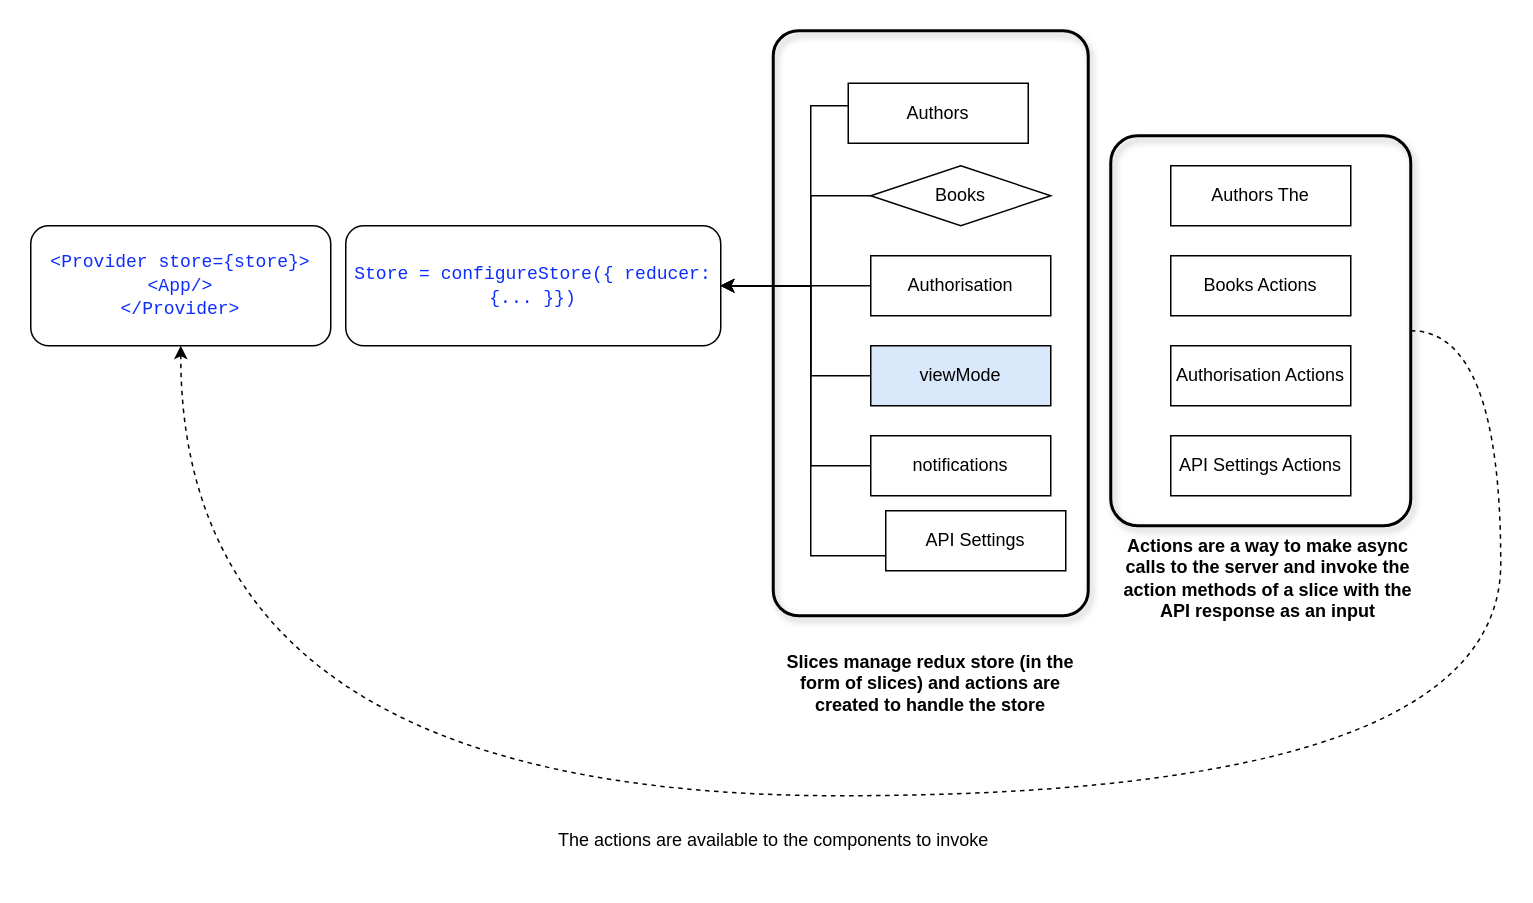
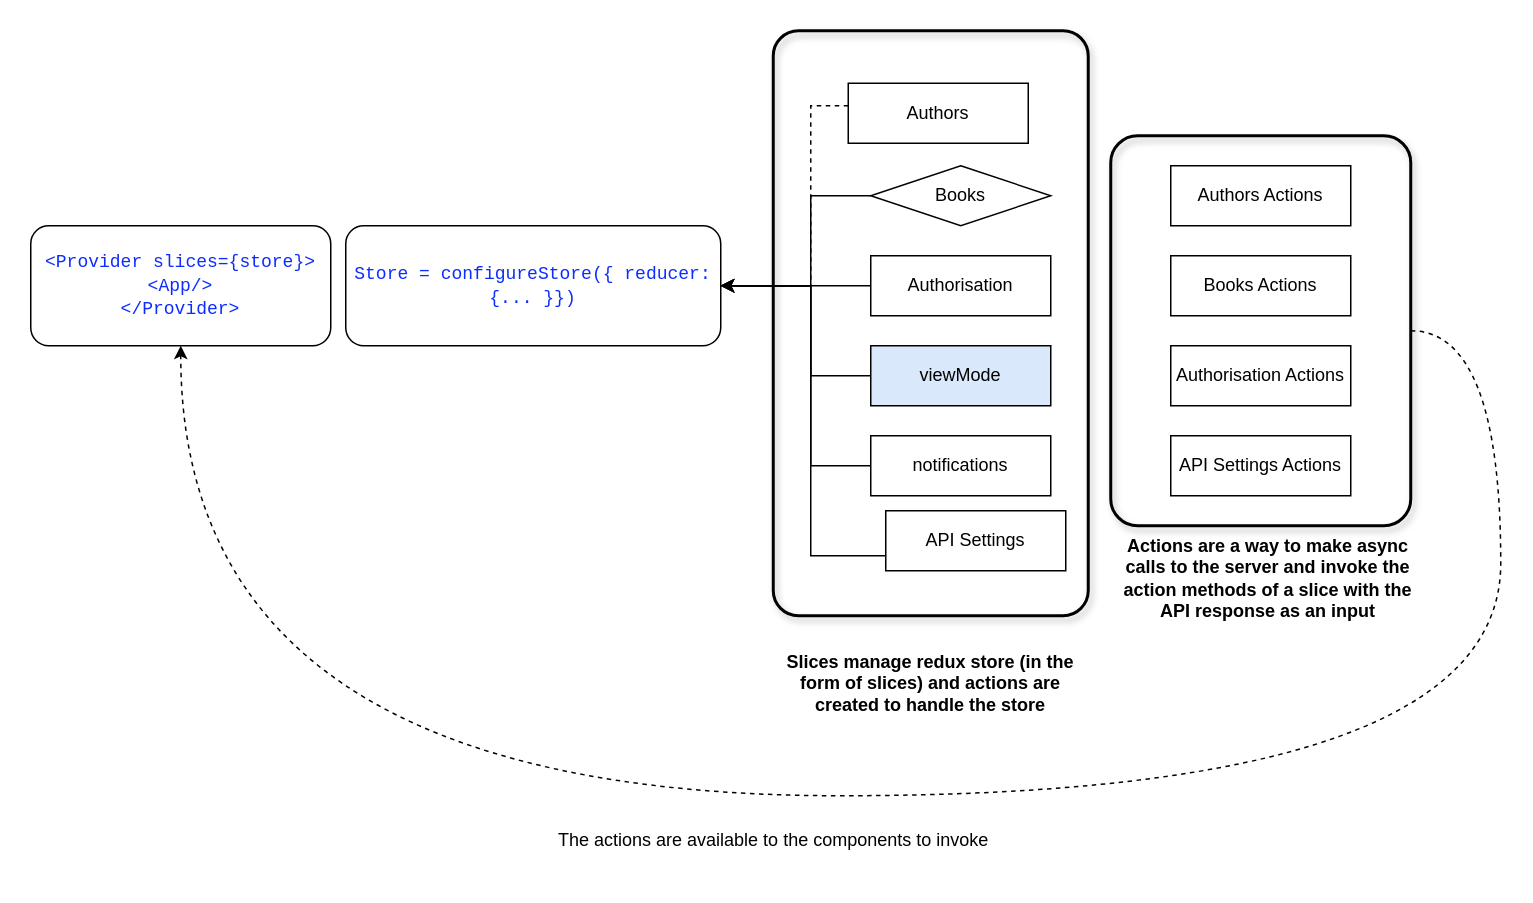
(811, 132) -> (811, 132)
(1261, 196) -> (1261, 196)
(181, 286) -> (181, 286)
